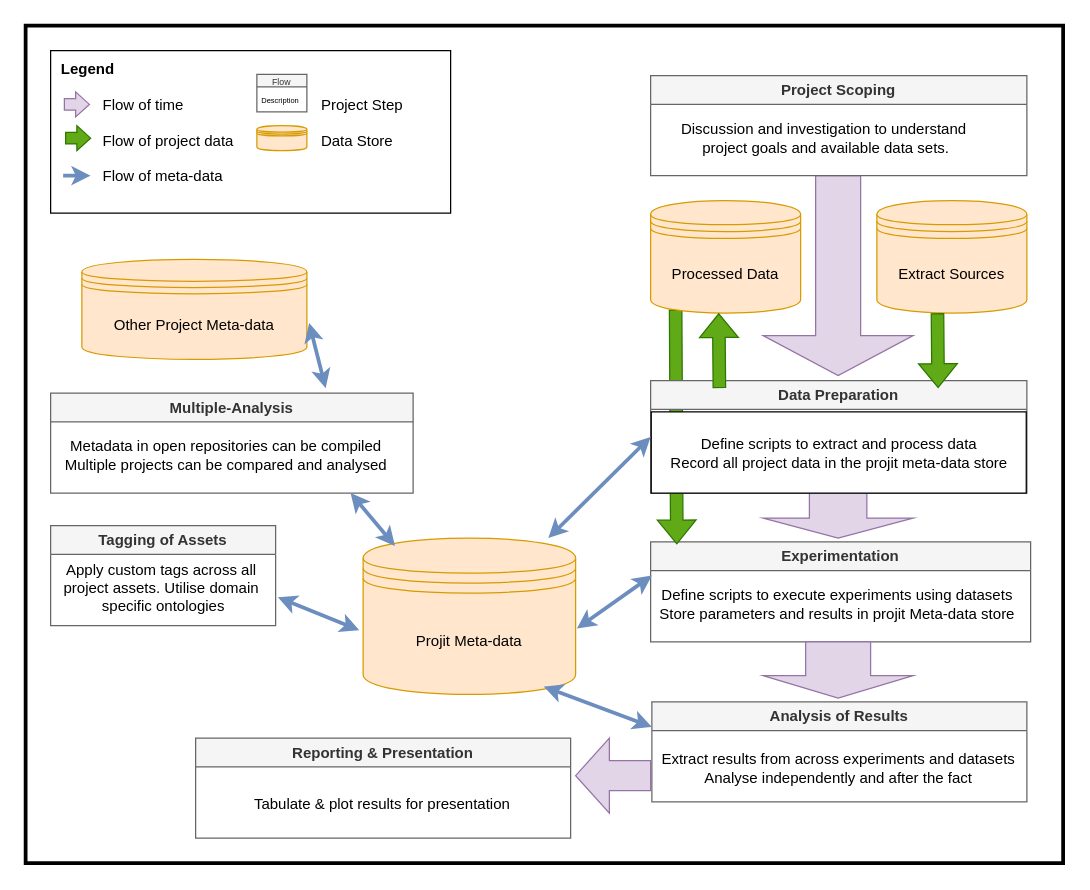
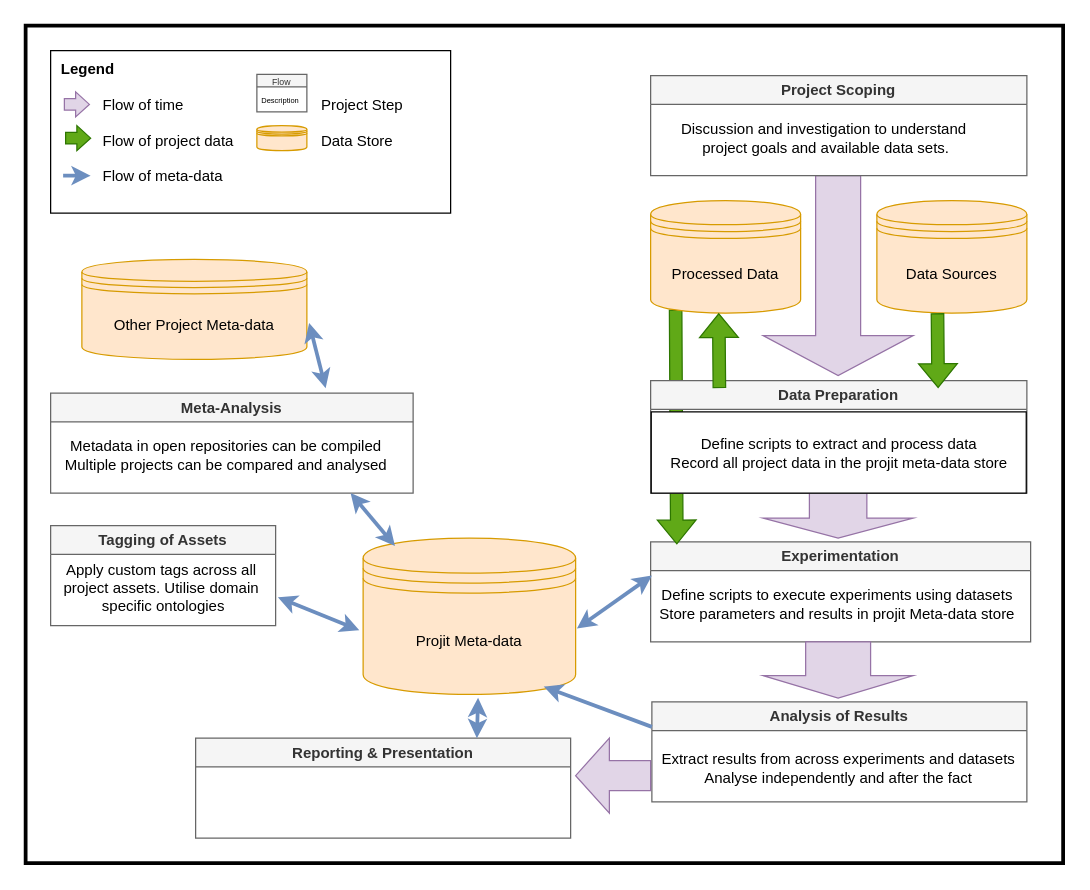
(952, 274) -> (952, 274)
(232, 408) -> (232, 408)
(599, 488) -> none
none -> (477, 718)
(637, 721) -> (643, 724)
(382, 804) -> none
